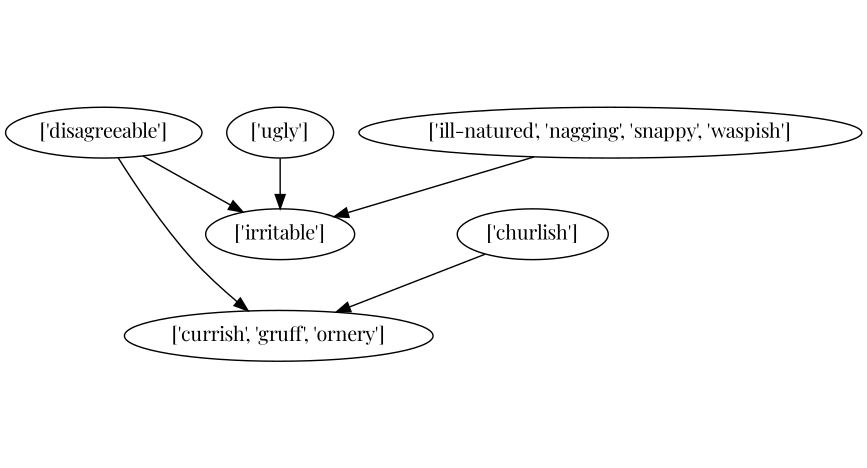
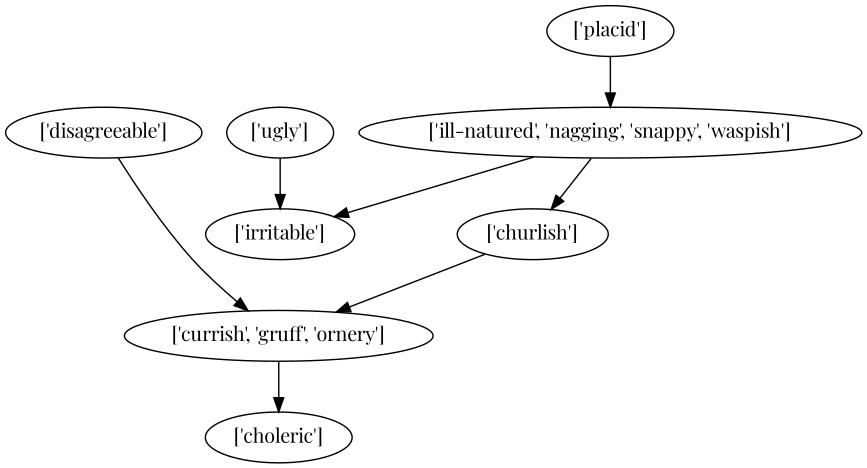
none -> (610, 31)
none -> (576, 178)
(187, 180) -> none
none -> (279, 437)
